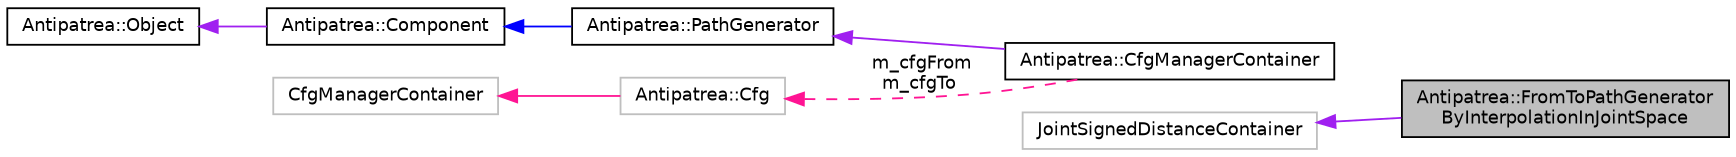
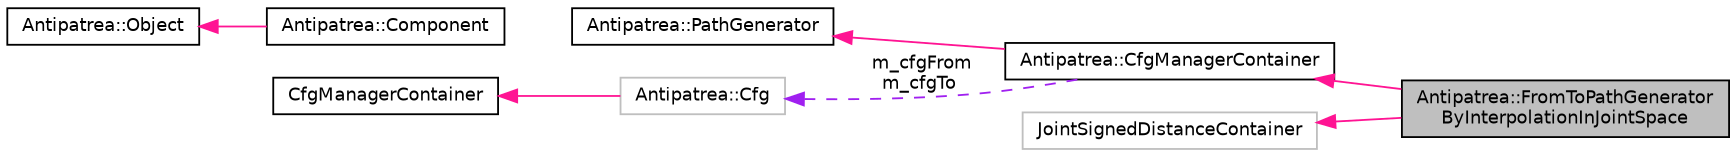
(242, 27) -> (242, 27)
(548, 27) -> none
(928, 43) -> (928, 43)
none -> (1368, 85)
(386, 96) -> (386, 96)
(944, 96) -> (944, 96)
(1369, 120) -> (1369, 120)
